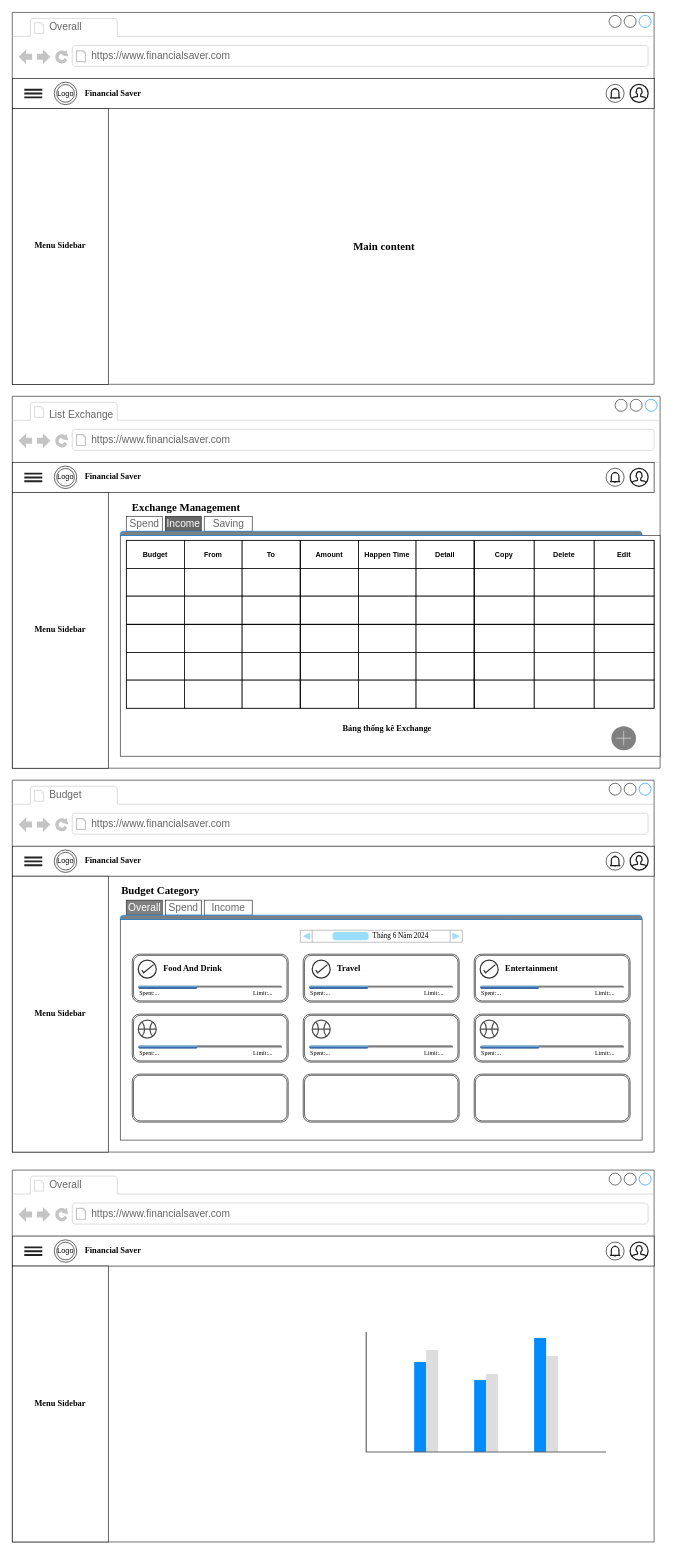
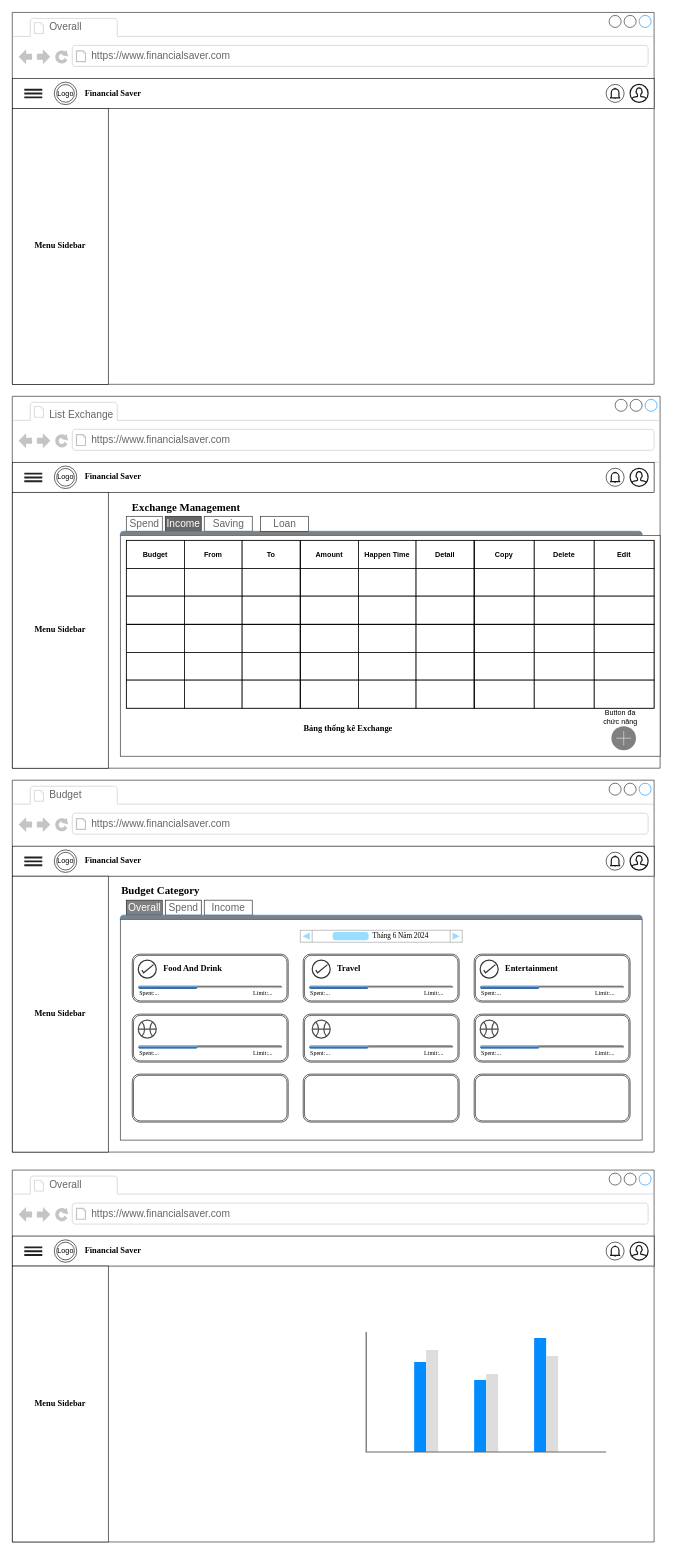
(384, 246) -> none
none -> (285, 524)
none -> (621, 717)
(387, 729) -> (348, 729)
